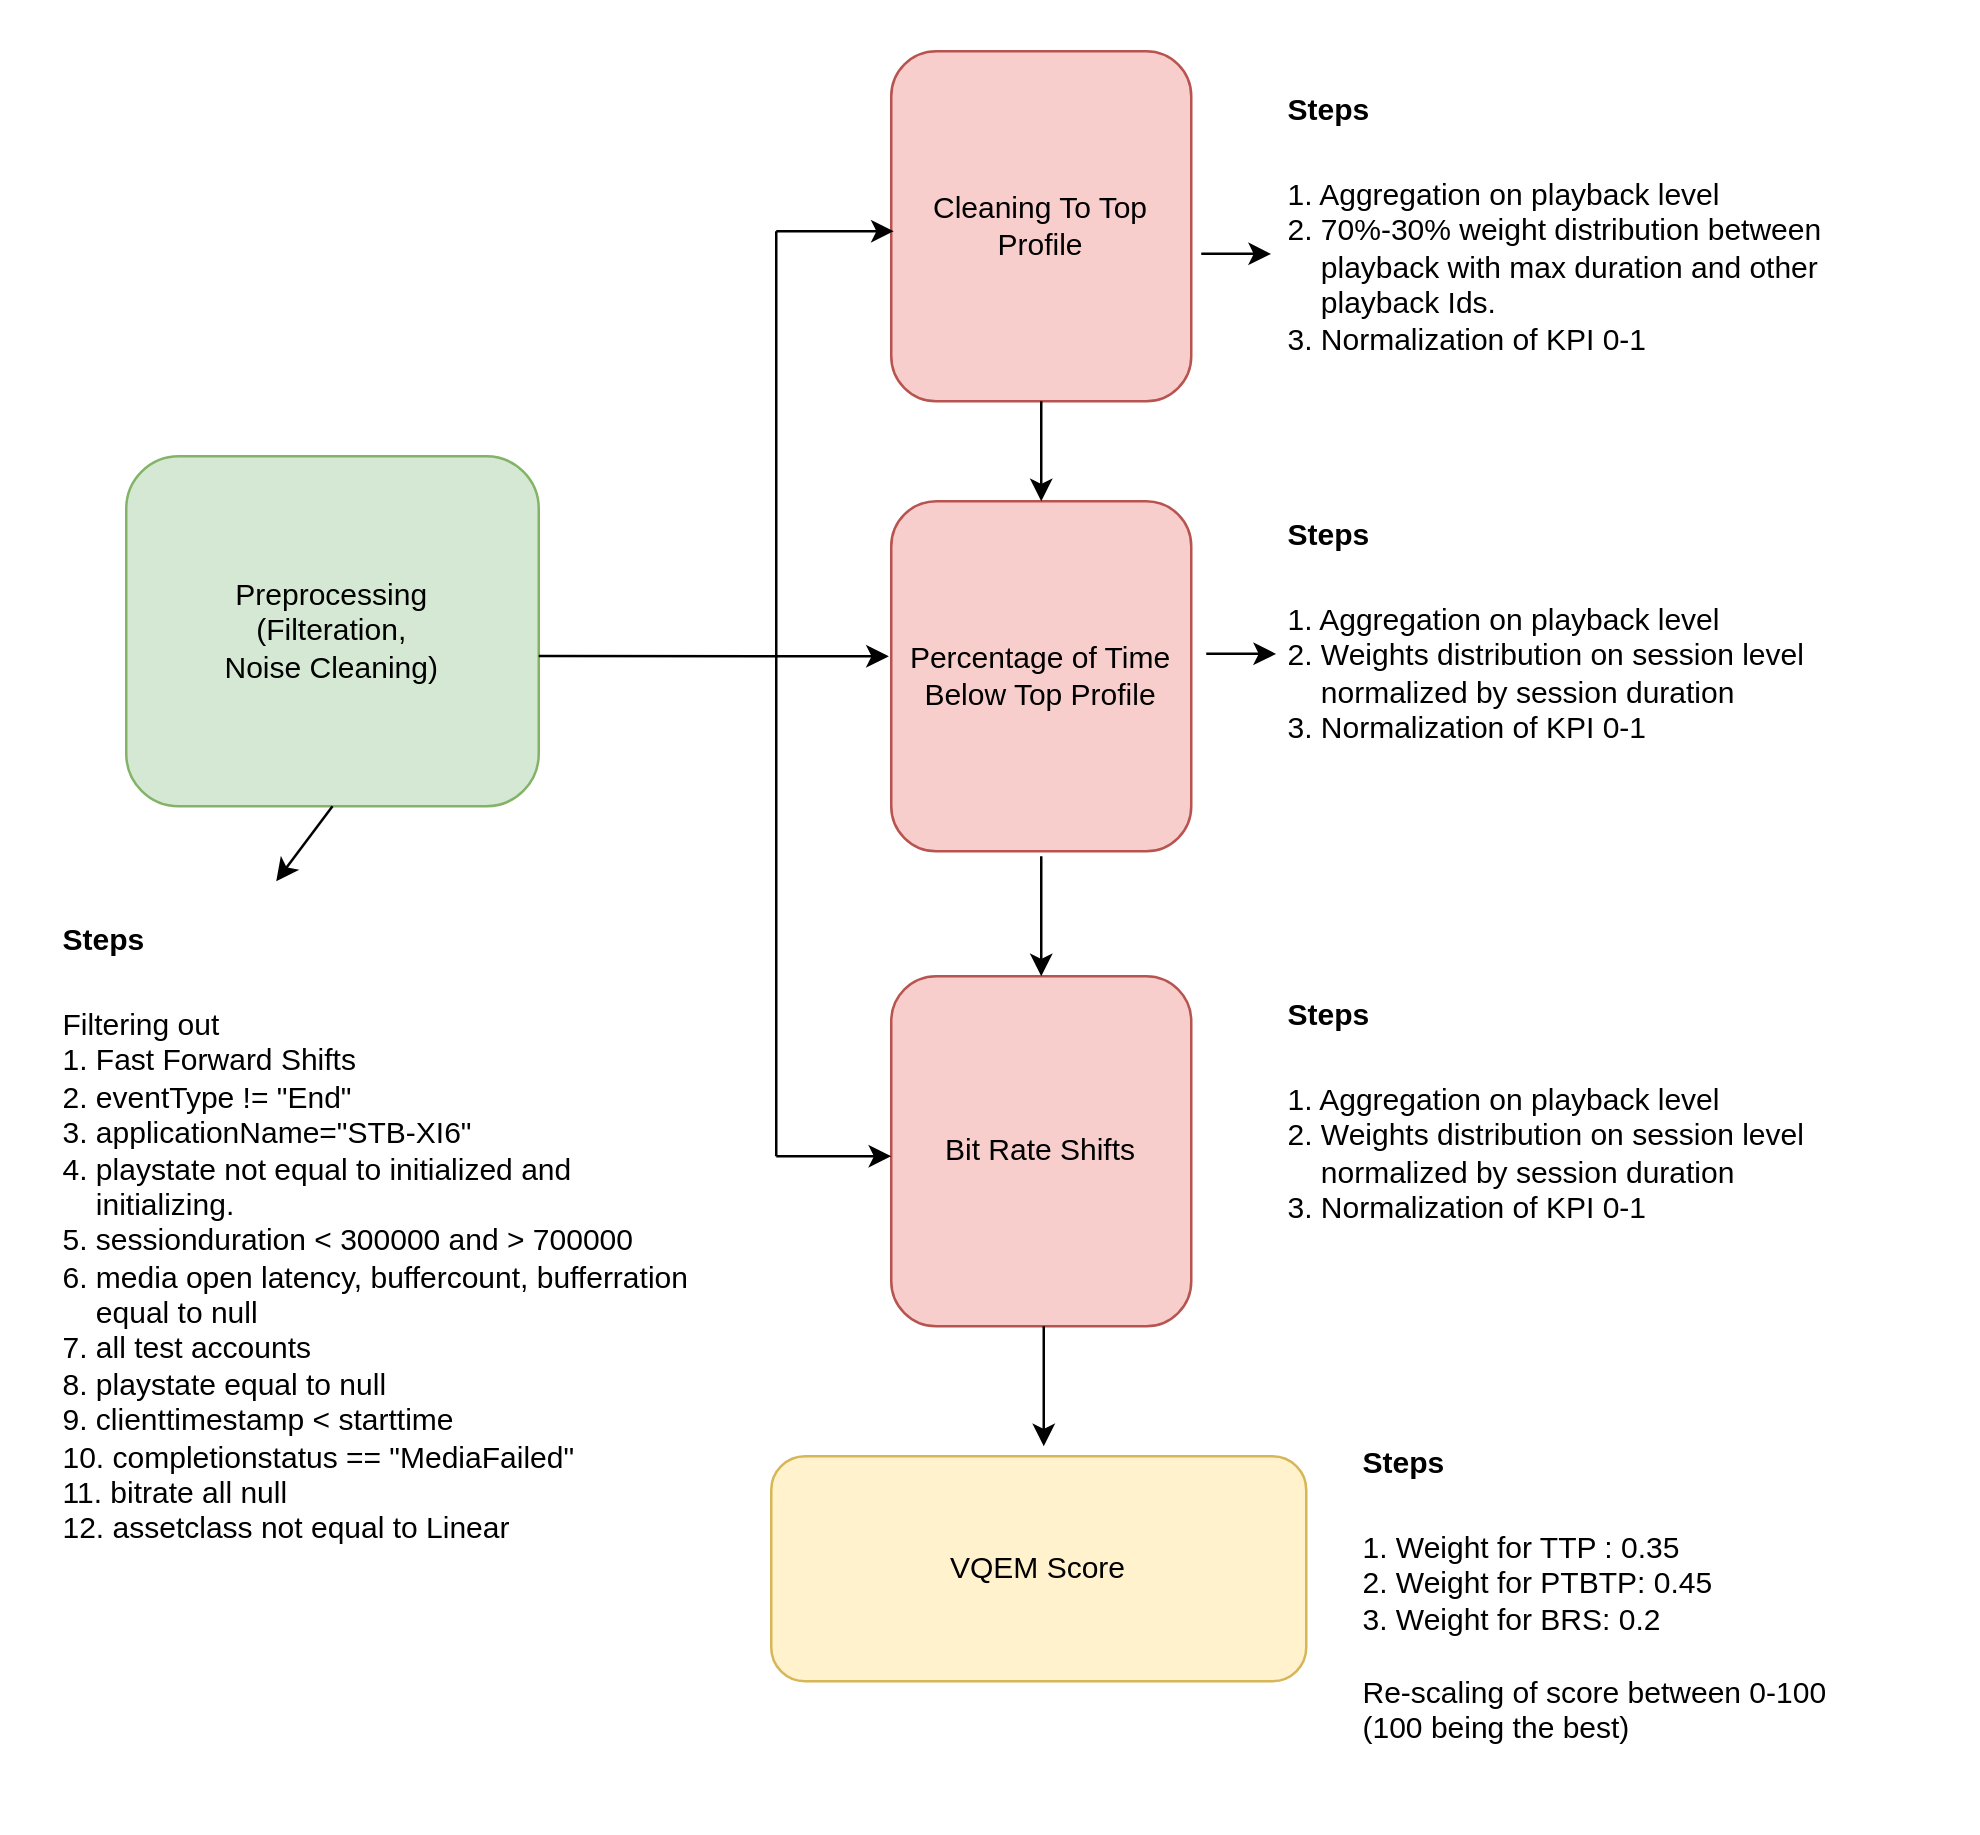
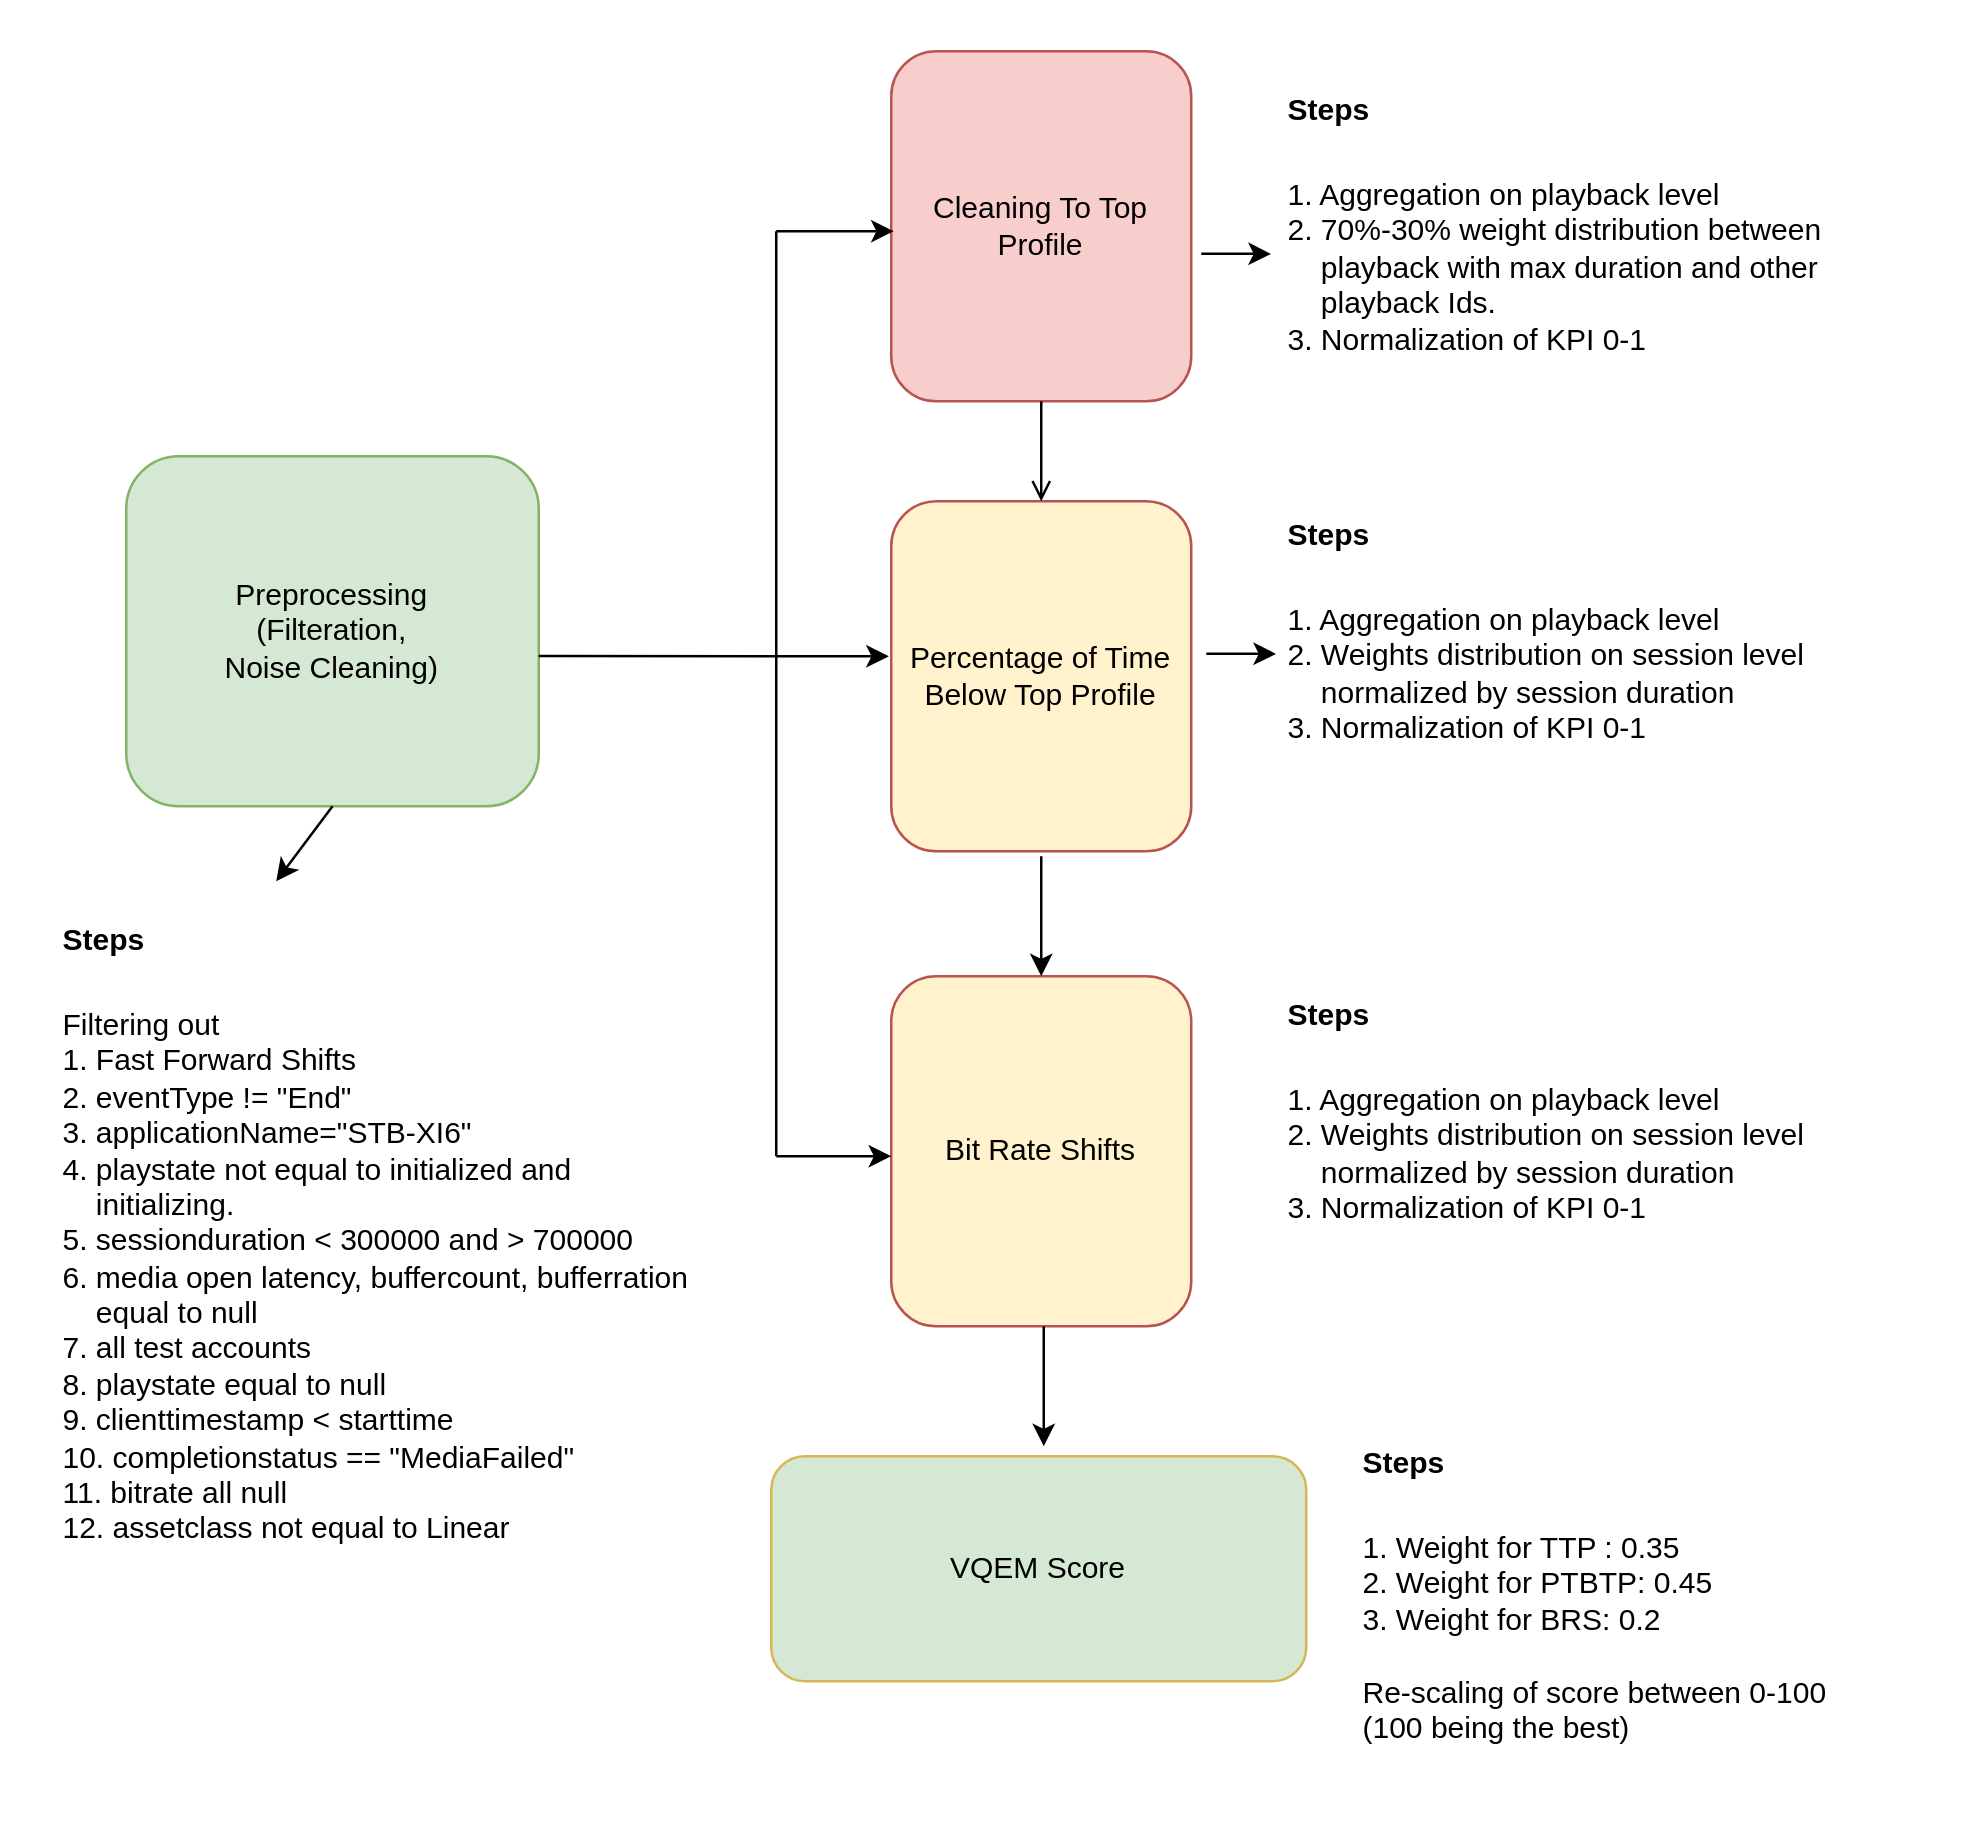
(1041, 483) -> (1041, 487)
(1041, 676) -> (1041, 676)
(1041, 1151) -> (1041, 1151)
(1039, 1569) -> (1039, 1569)
